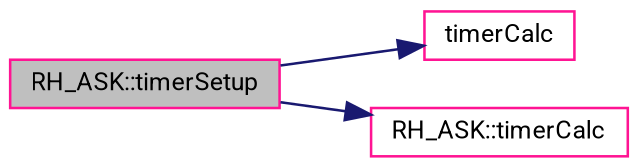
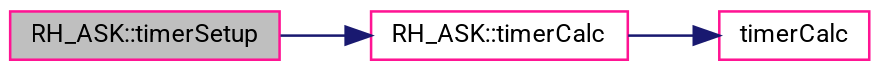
(339, 57) -> (661, 36)
